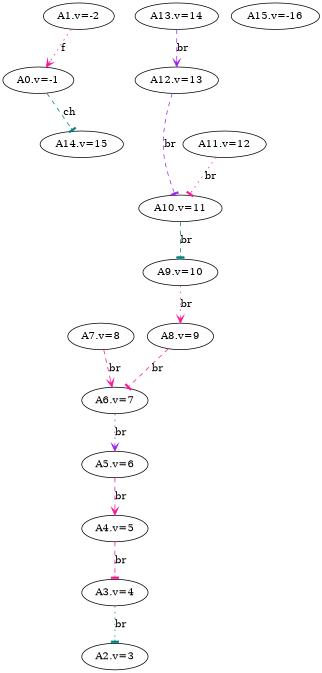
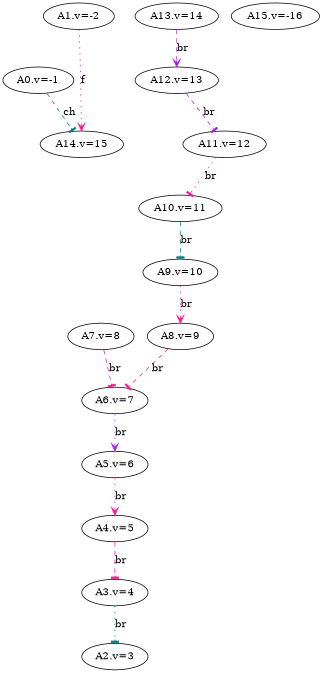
(61, 45) -> (81, 76)
(163, 143) -> (200, 111)
(107, 365) -> (107, 365)
(115, 493) -> (115, 493)
